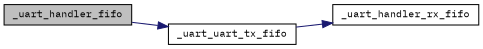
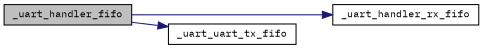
(309, 26) -> (227, 15)
